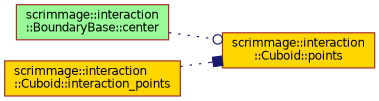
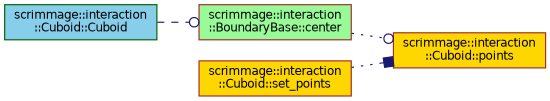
none -> (81, 22)
(92, 78) -> (275, 78)
